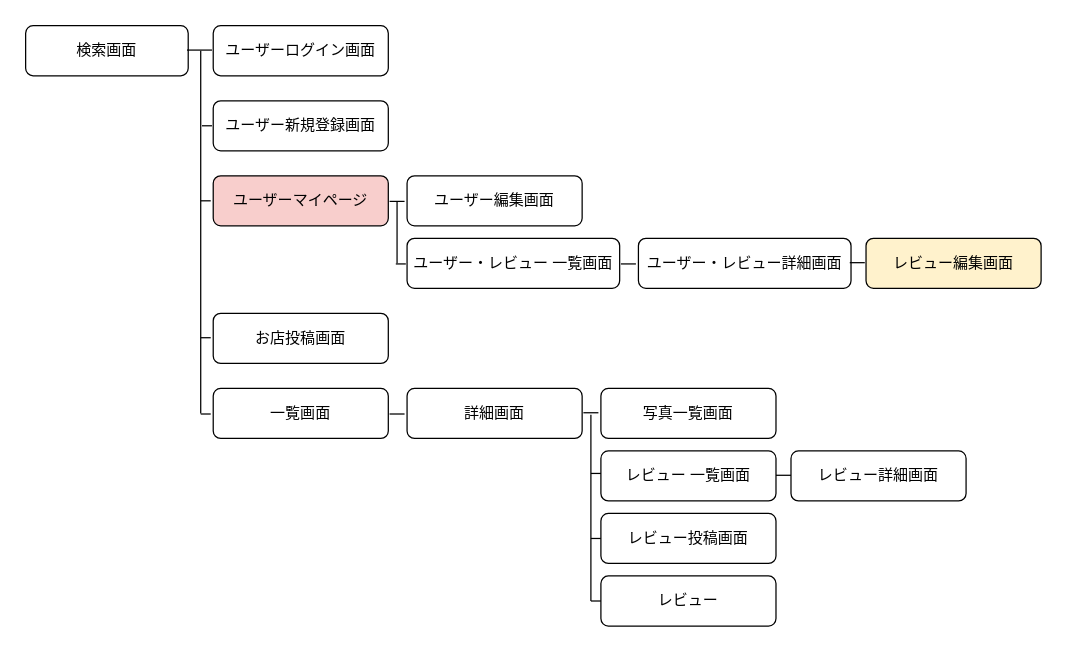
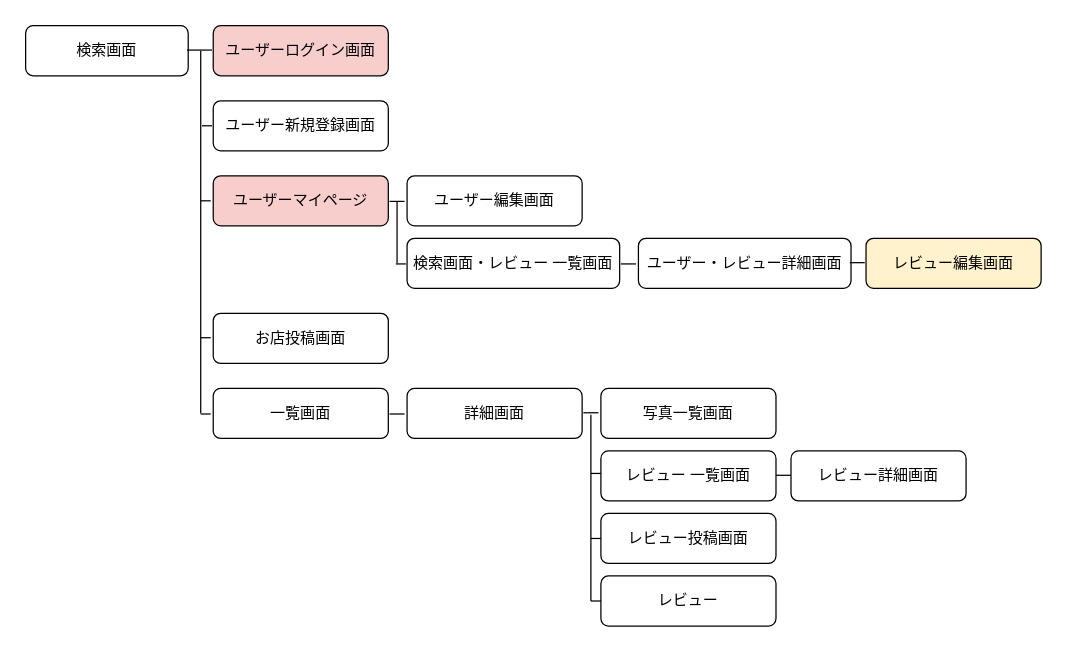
(301, 51) -> (301, 51)
(513, 263) -> (513, 263)
